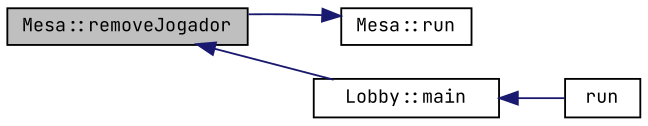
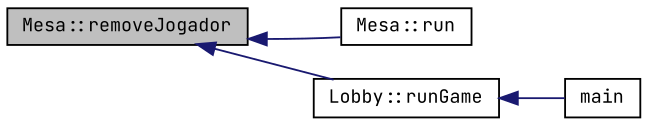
(285, 14) -> (304, 39)
(406, 98) -> (406, 98)
(603, 98) -> (603, 98)
